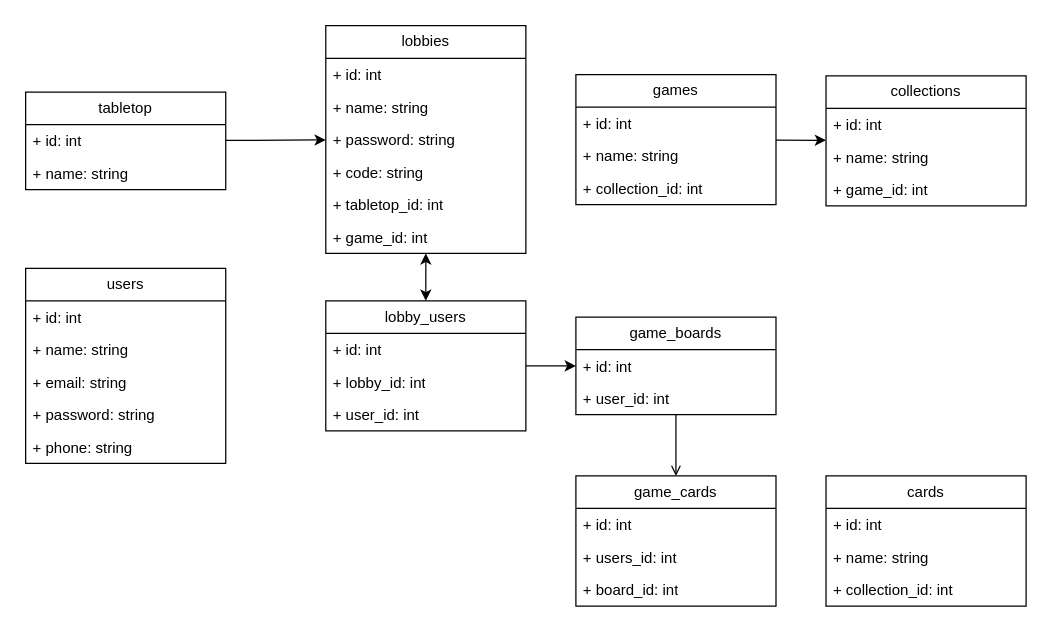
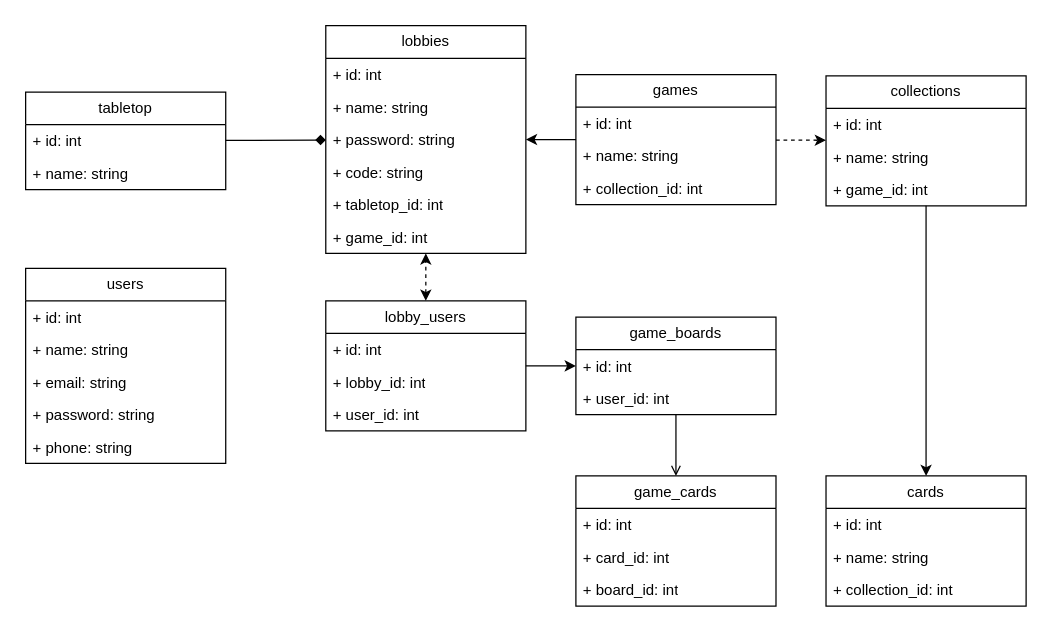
none -> (555, 139)
(316, 140) -> (315, 140)
(796, 140) -> (796, 140)
(426, 275) -> (426, 275)
none -> (926, 337)
(636, 558) -> (632, 558)
